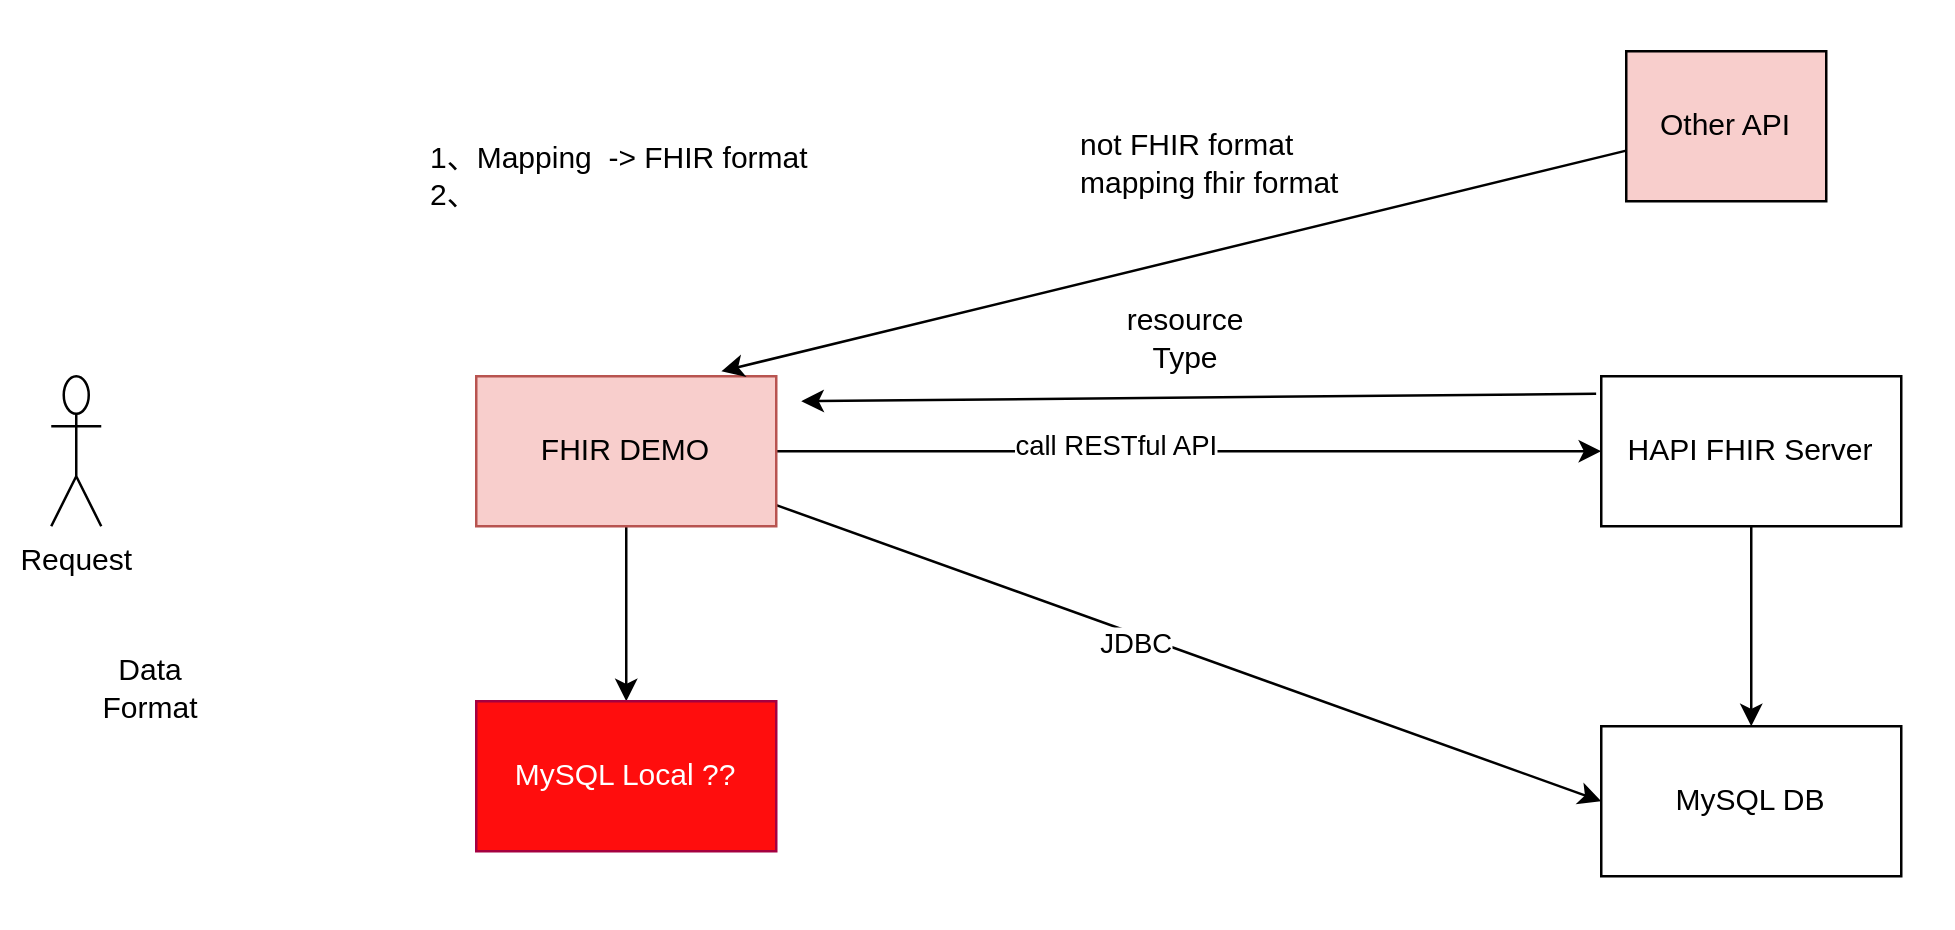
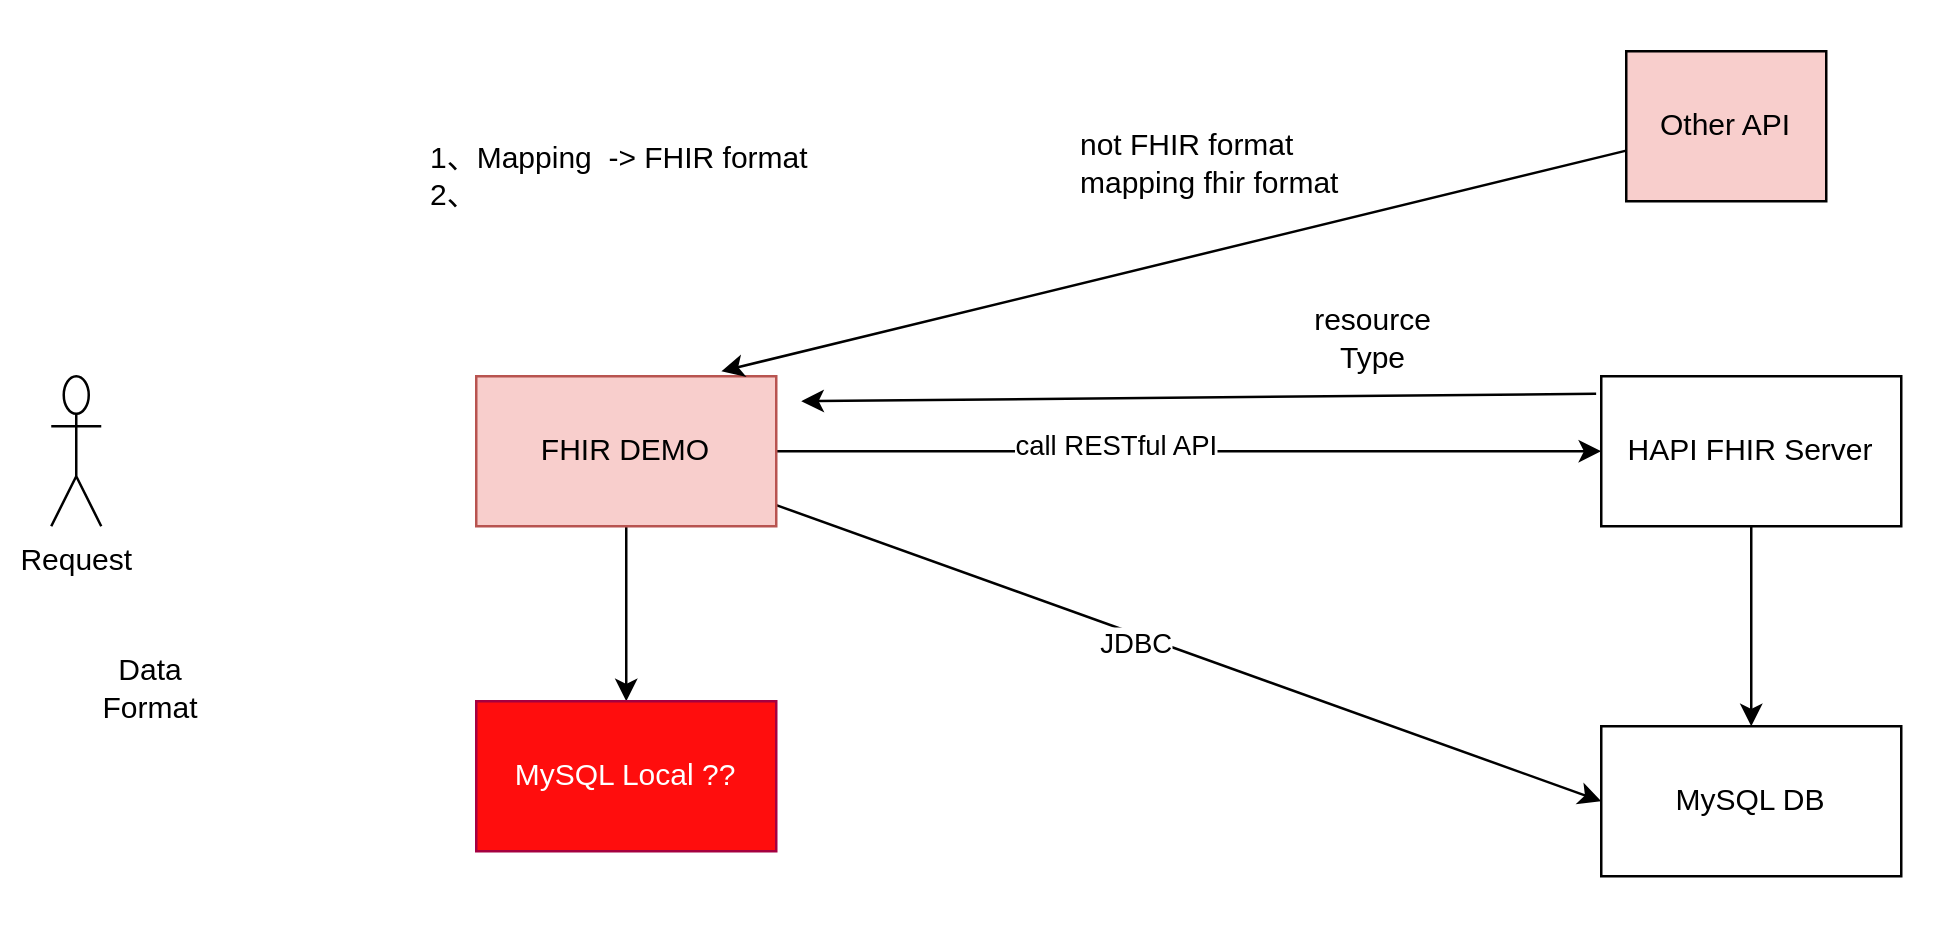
(1186, 339) -> (1374, 339)
